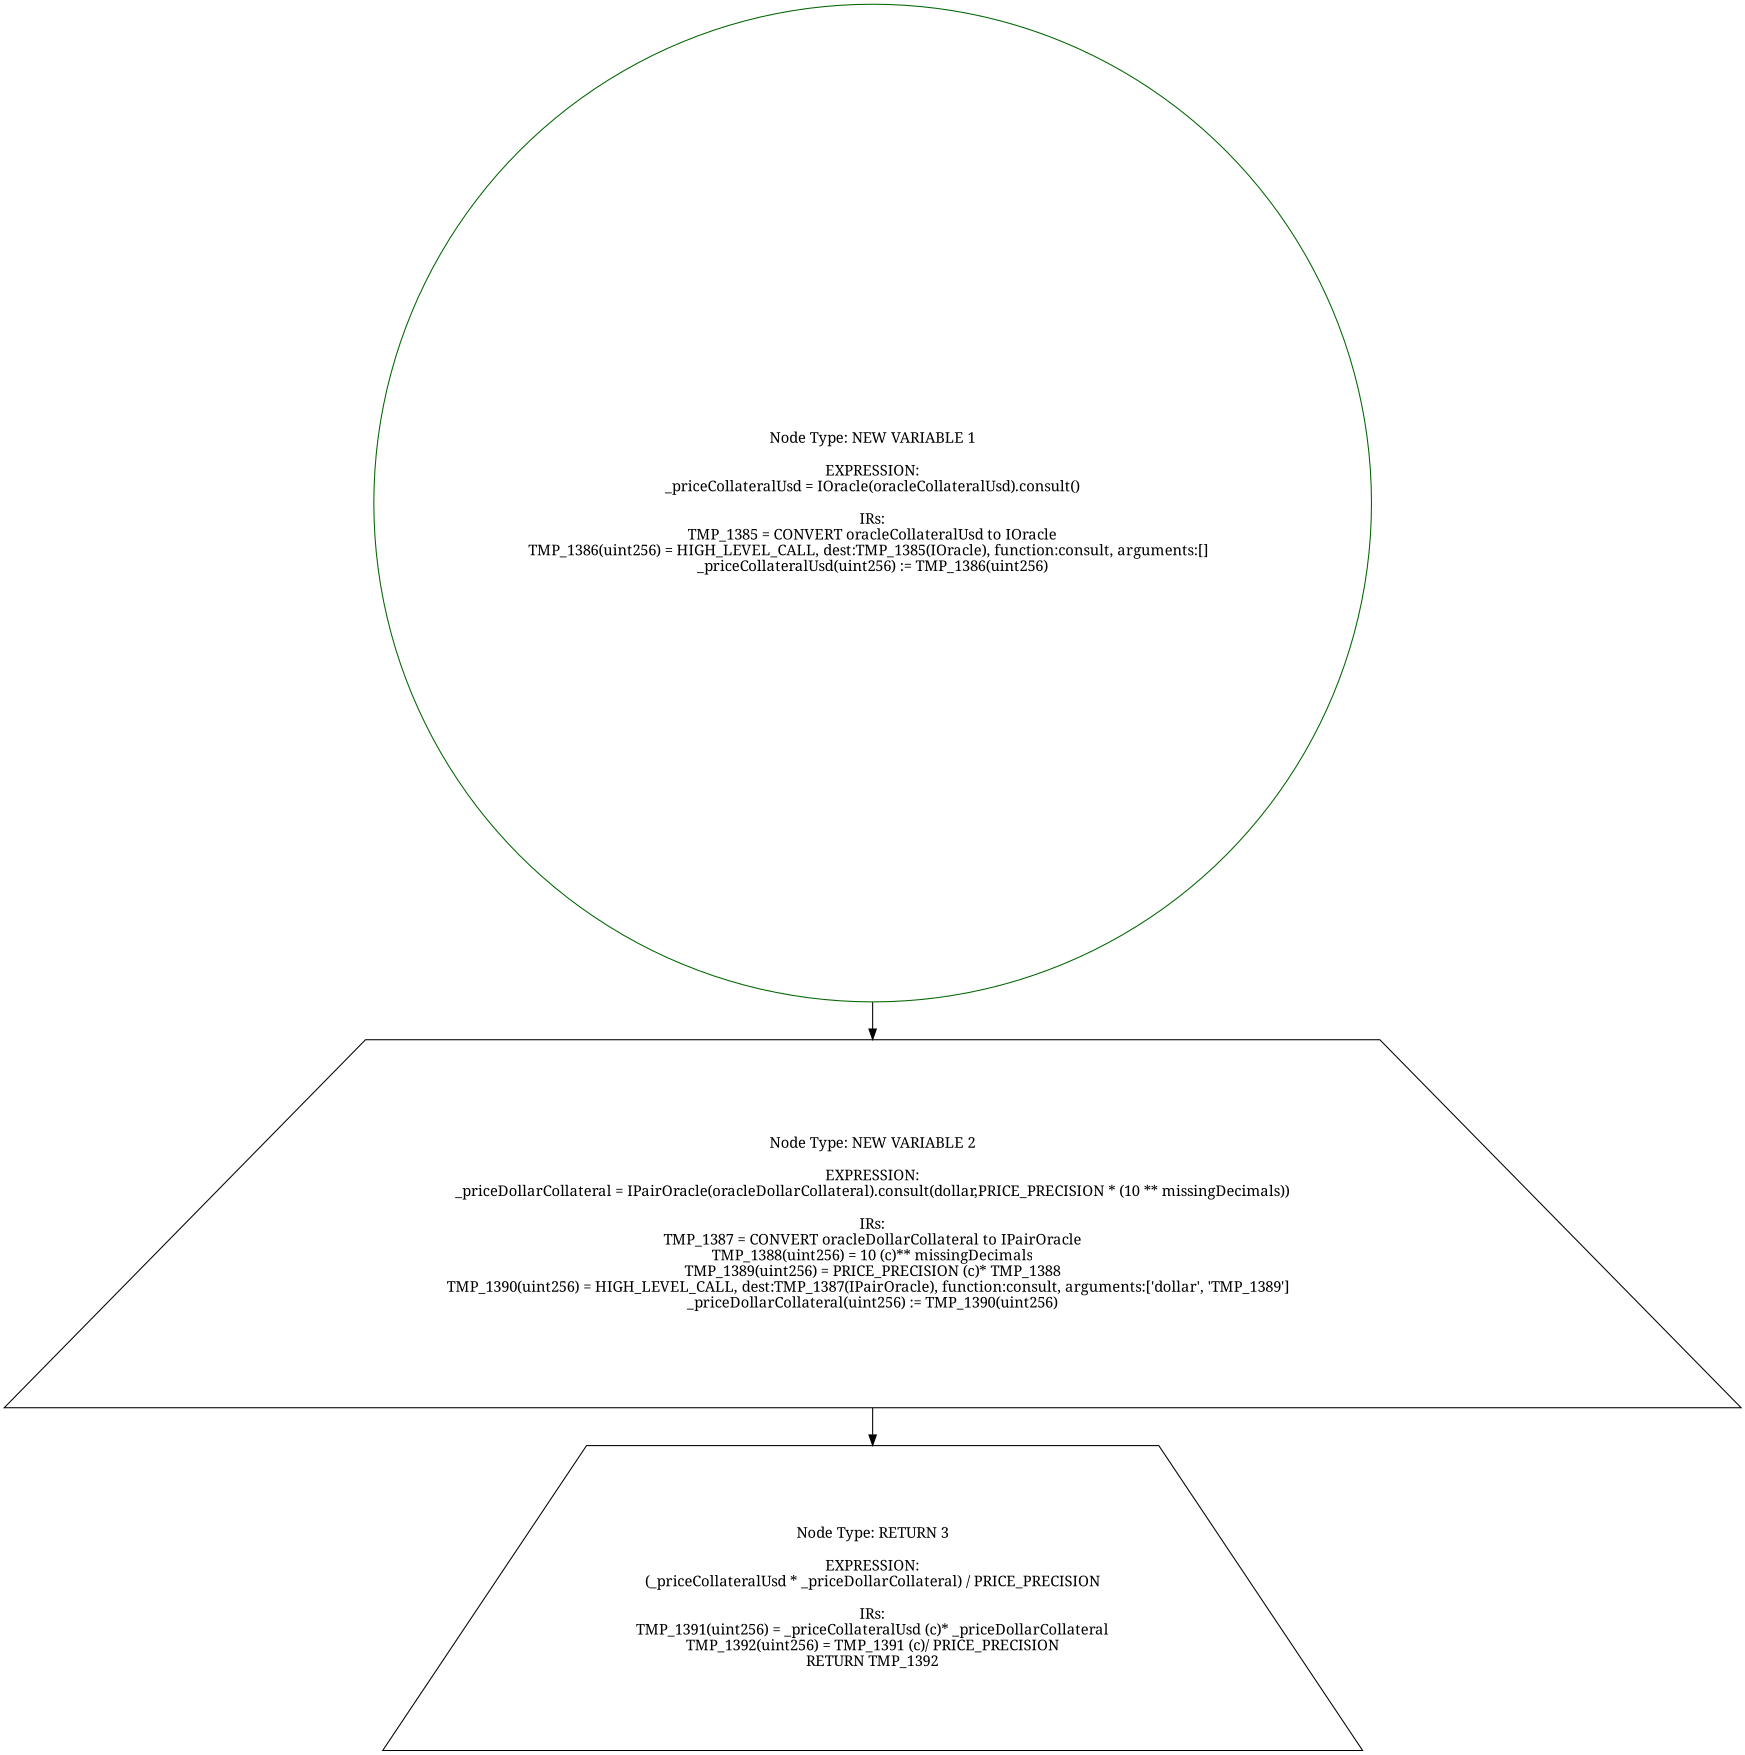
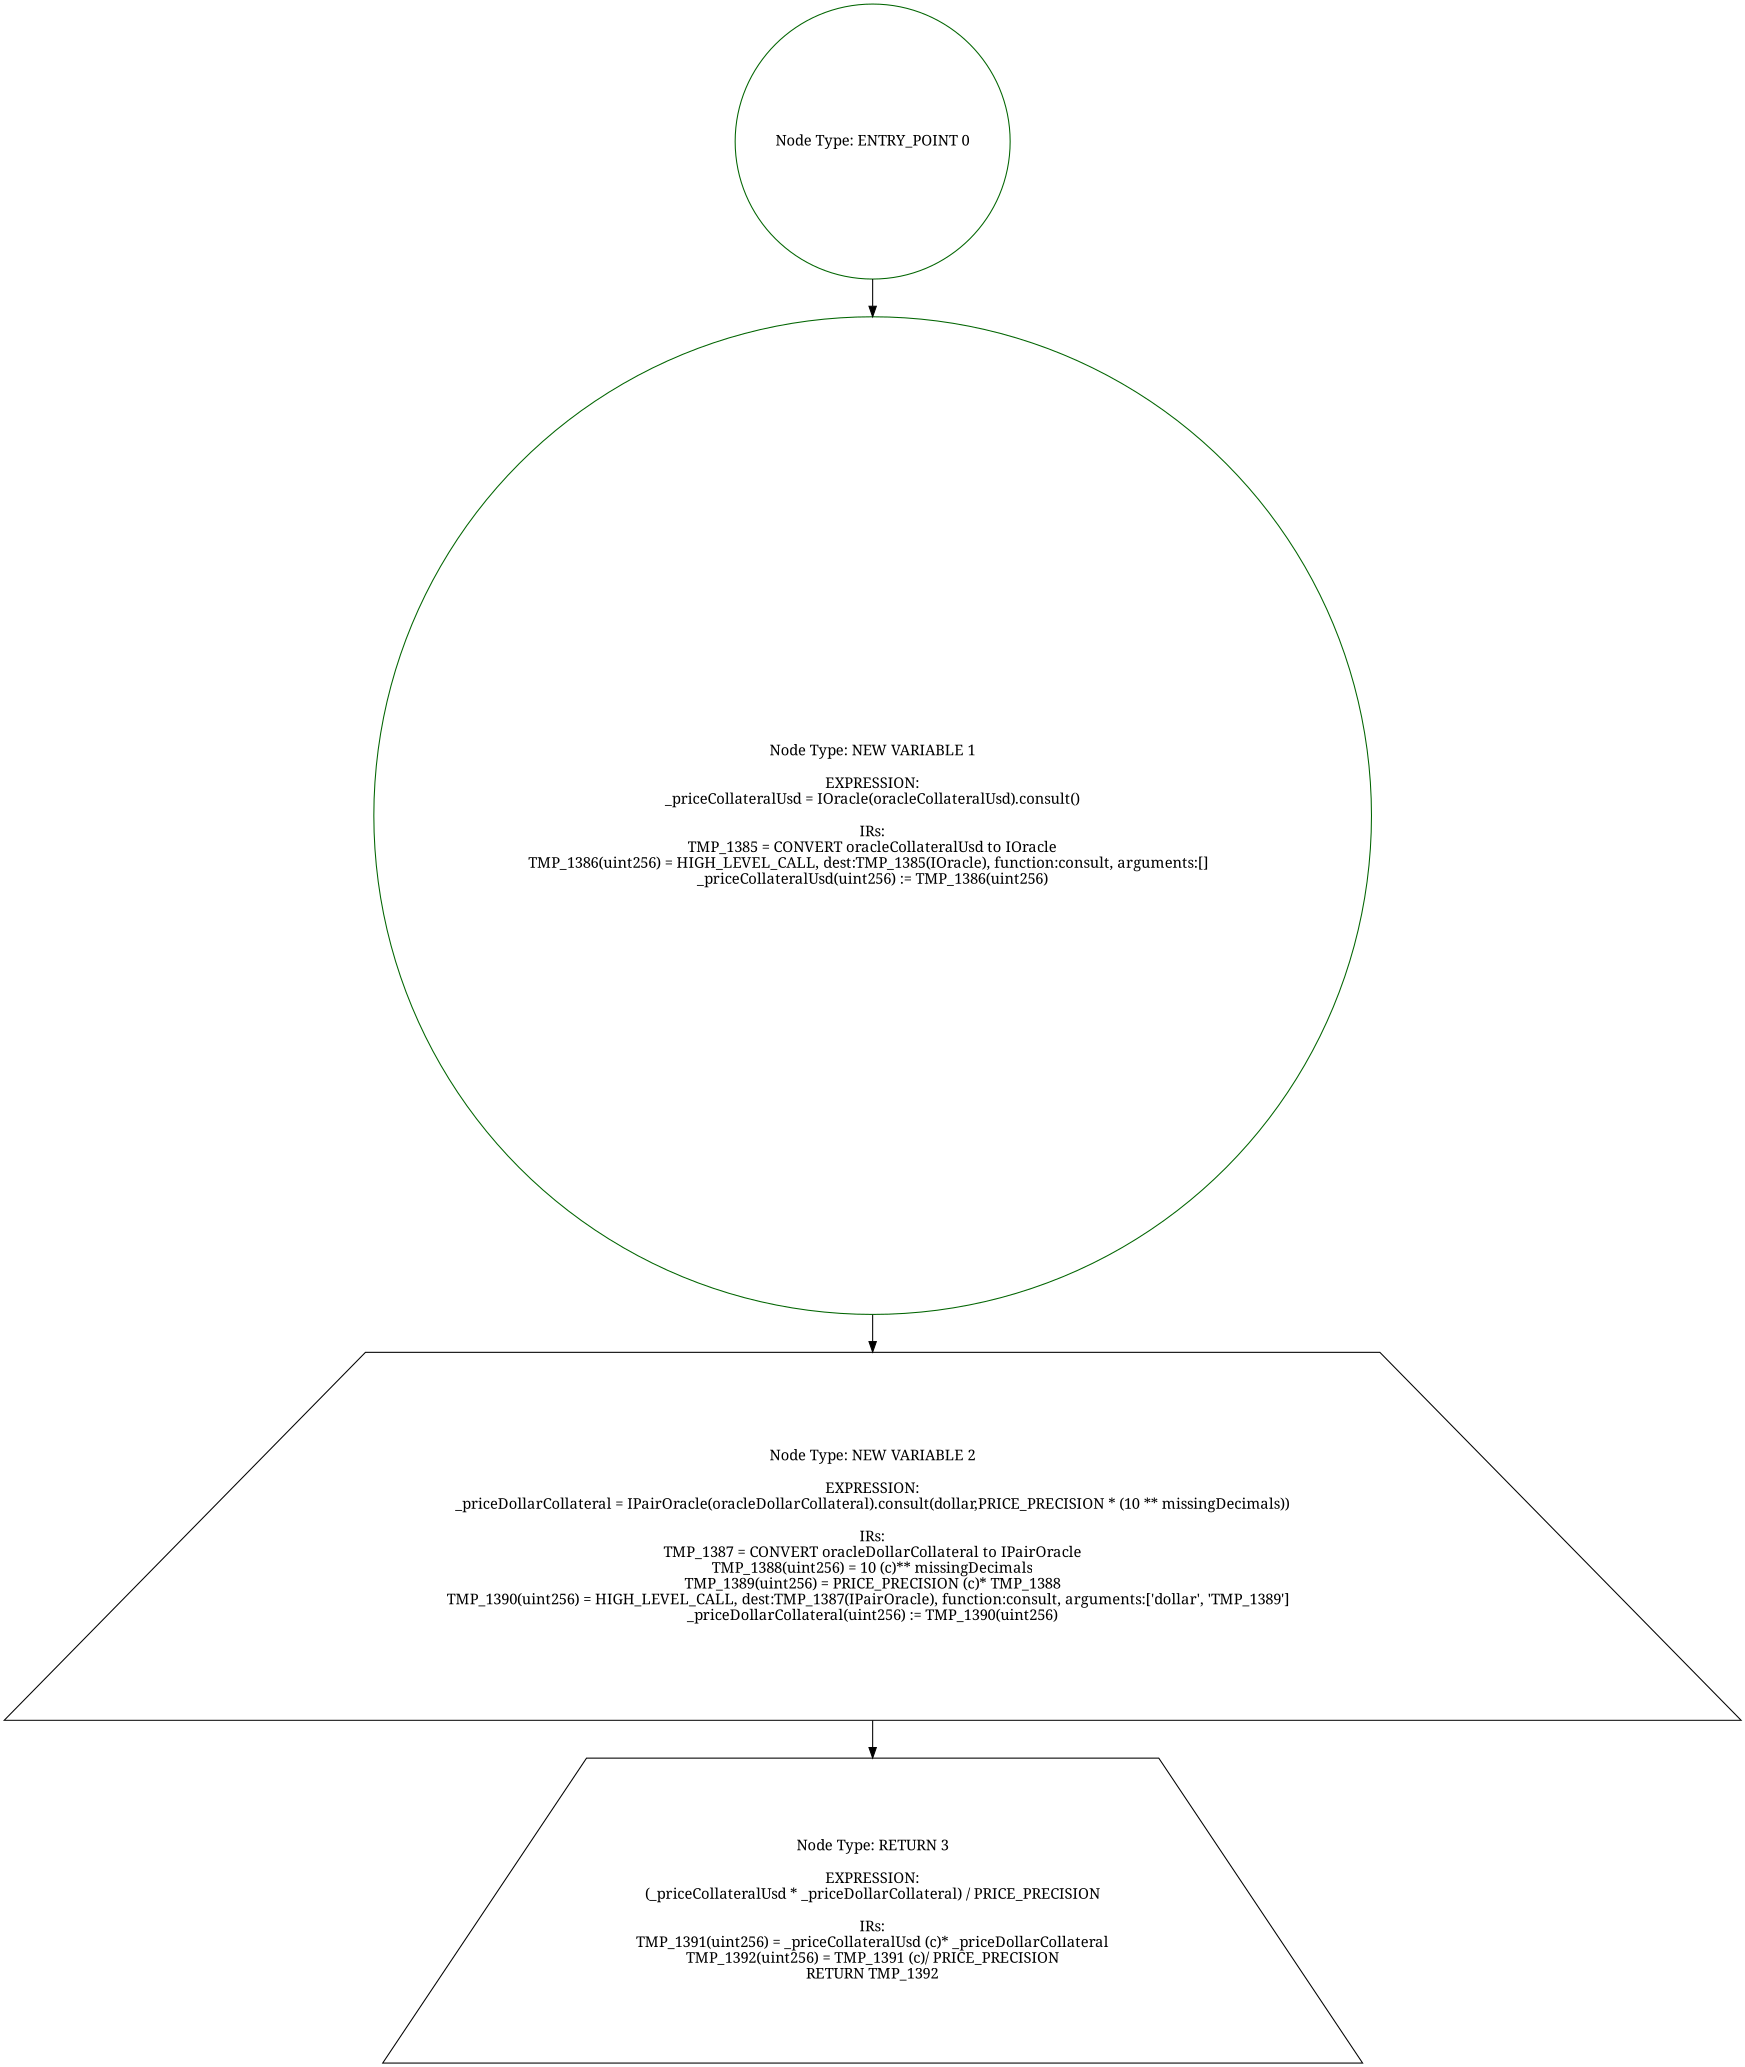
none -> (873, 142)
